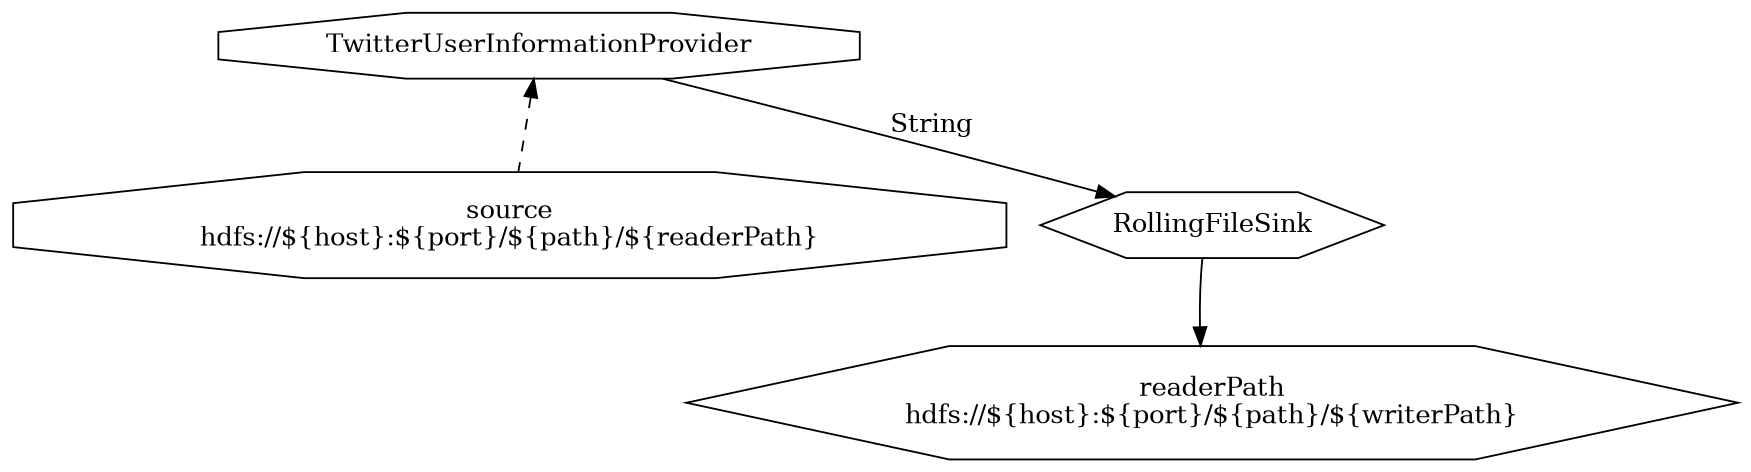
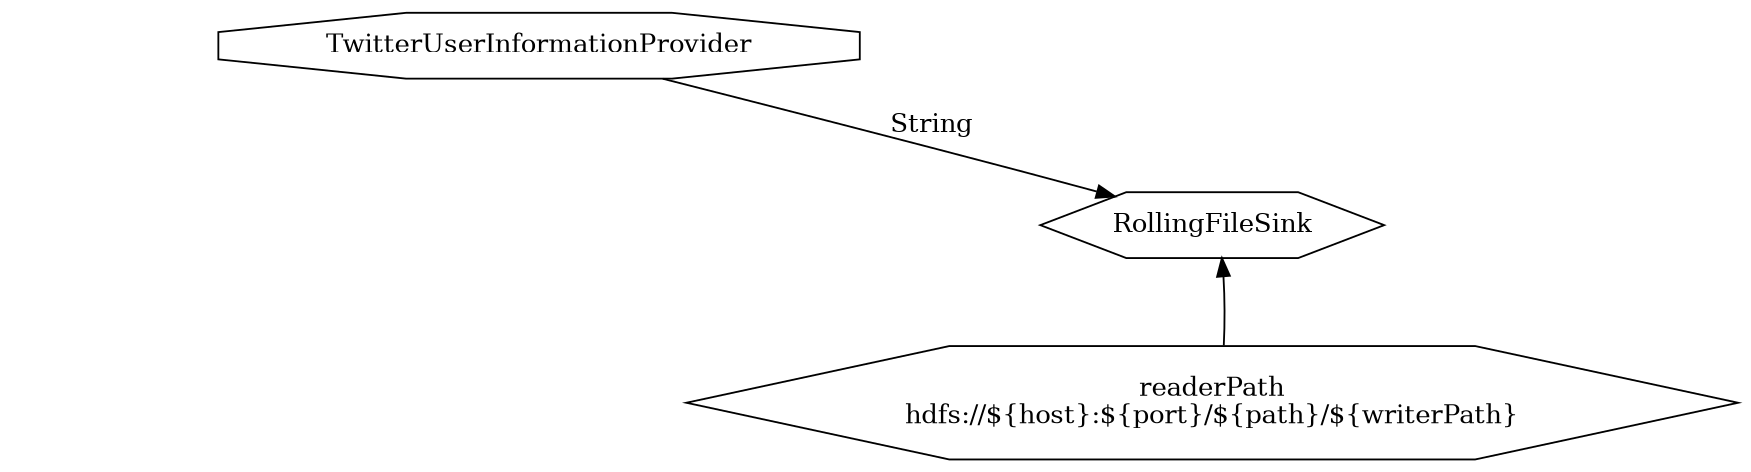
(510, 225) -> none
(1200, 292) -> (1225, 311)
